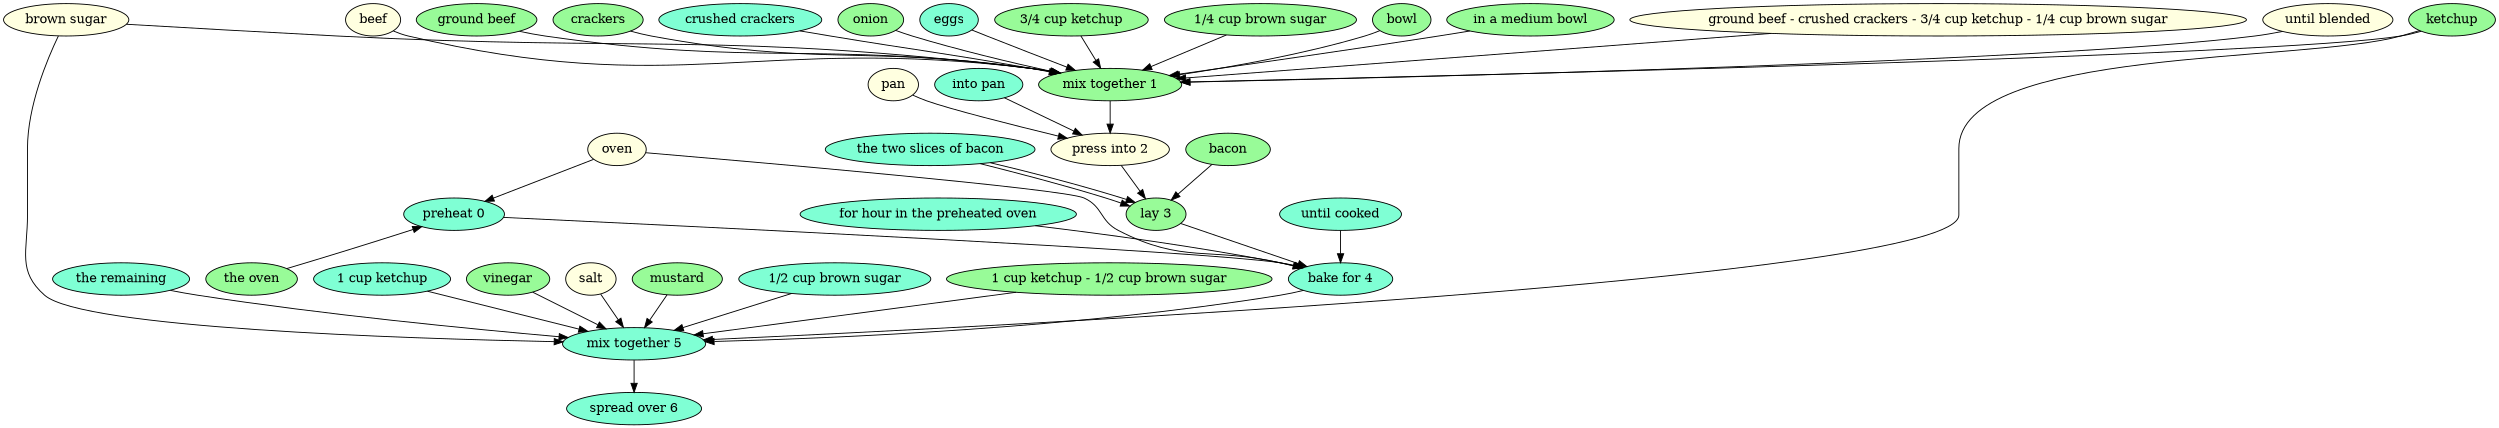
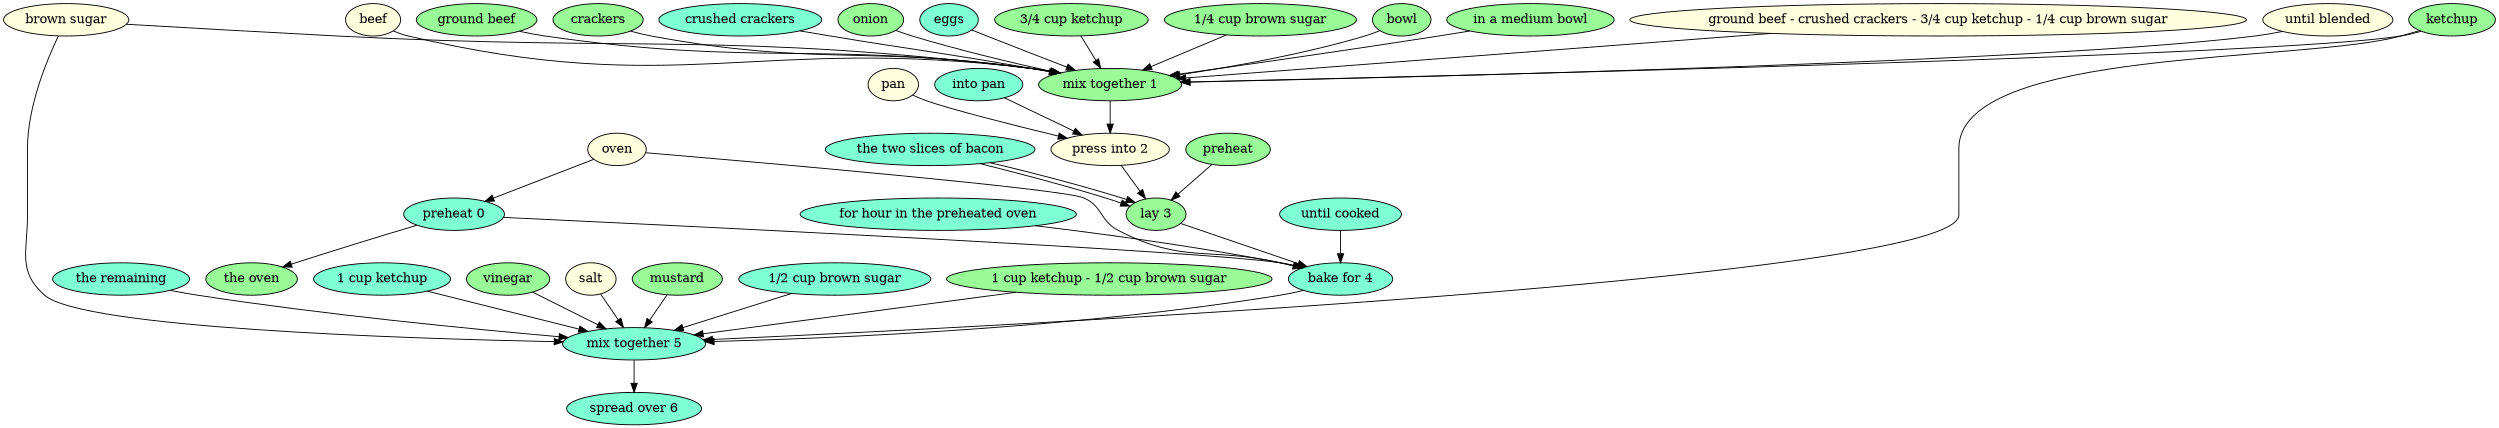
(1228, 149) -> (1228, 149)
(350, 249) -> (354, 244)
